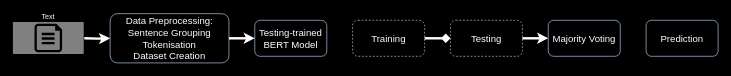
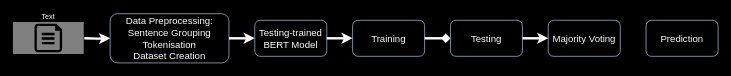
none -> (336, 38)
(389, 38) -> (389, 38)
(486, 38) -> (486, 38)
